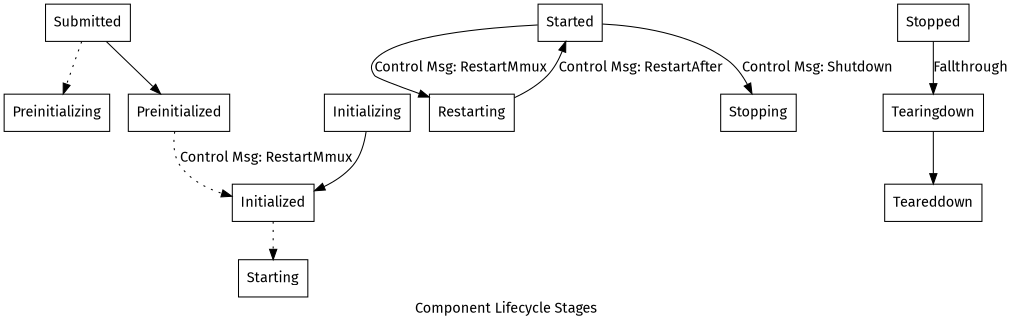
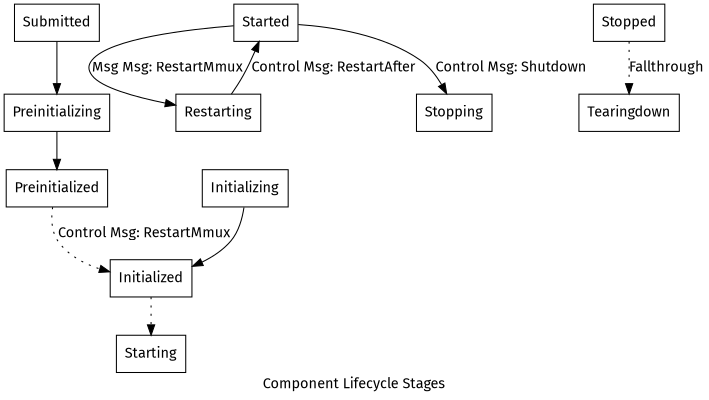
(74, 63) -> (57, 63)
(933, 63) -> (629, 63)
(130, 64) -> (57, 145)
(461, 68) -> (168, 68)
(933, 203) -> none
